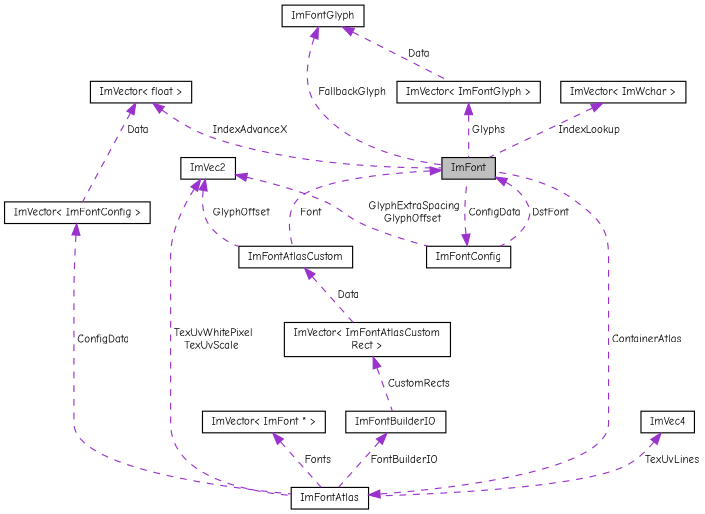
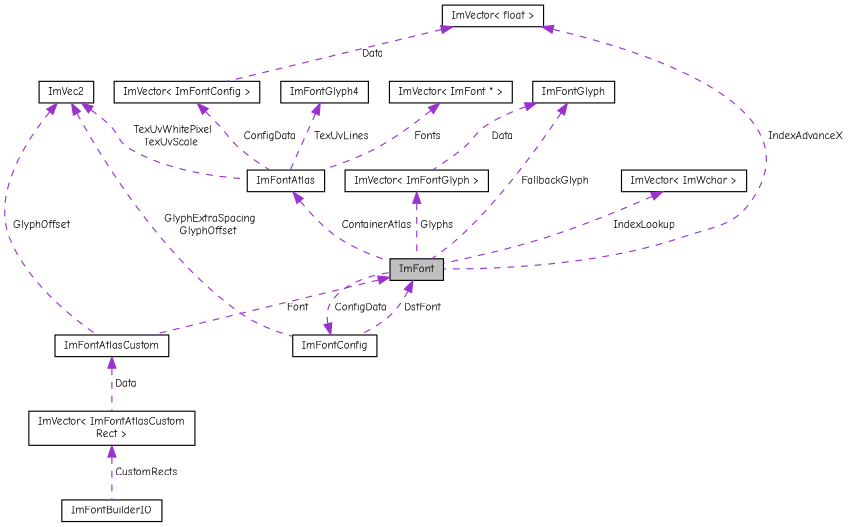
(668, 422) -> (325, 92)
(359, 465) -> none
